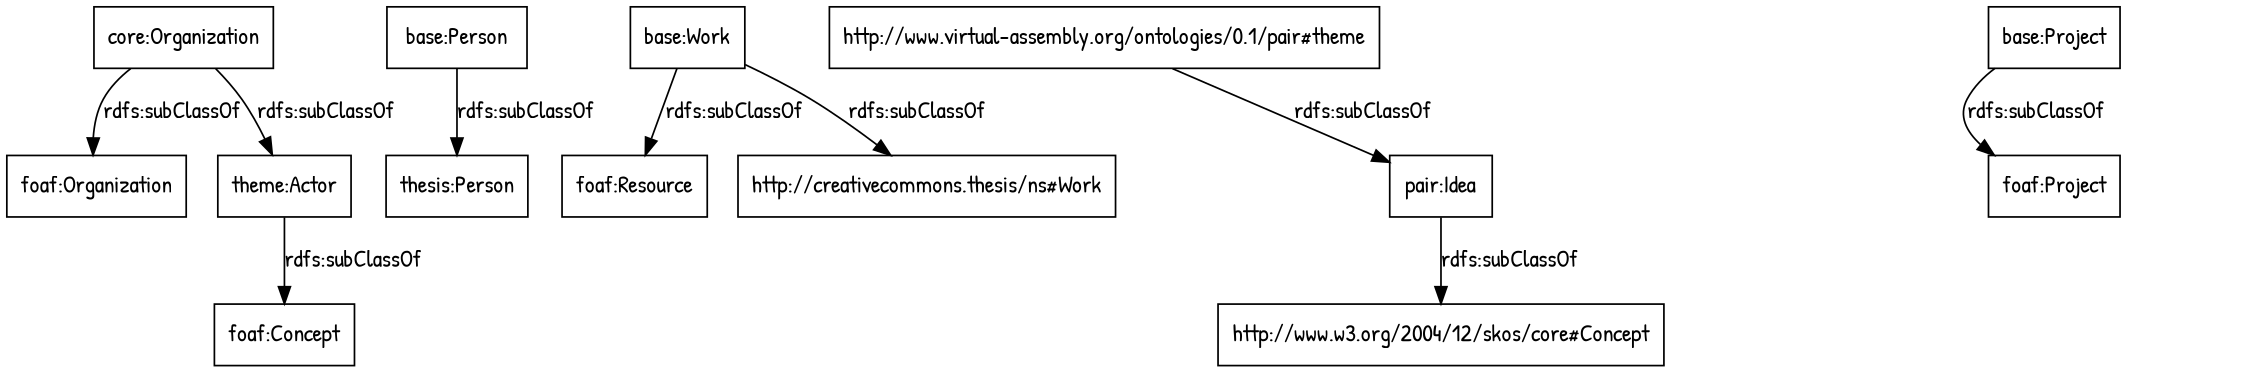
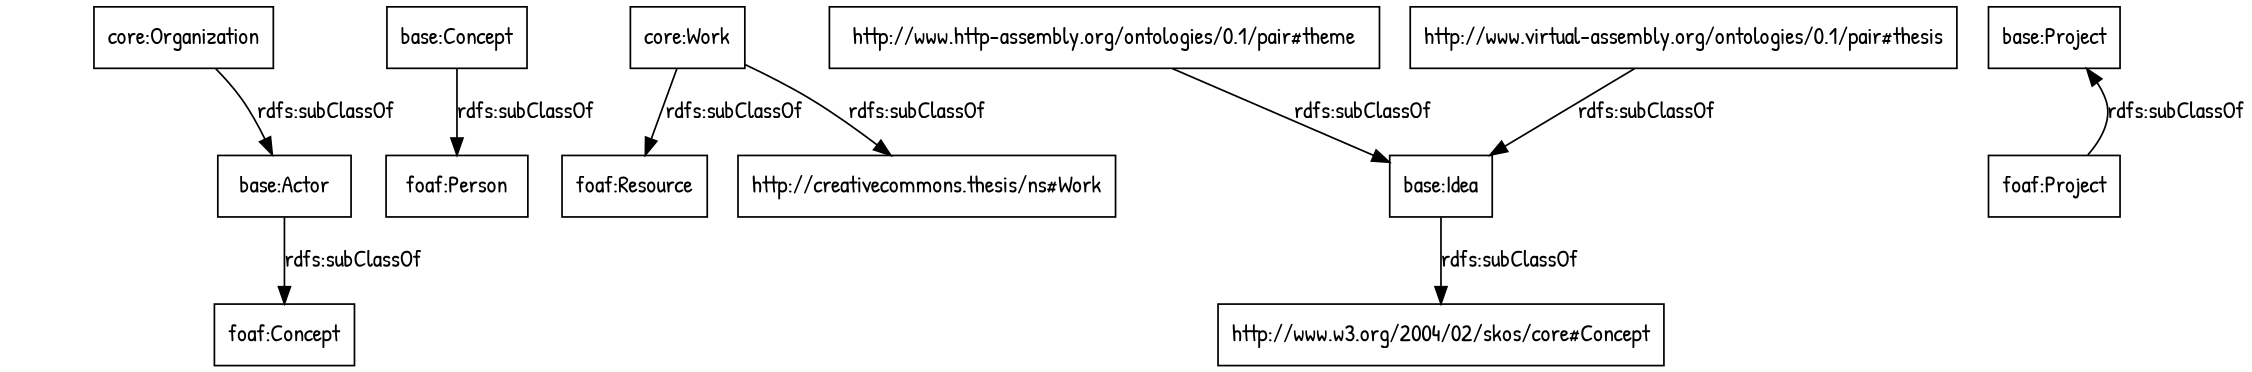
(457, 38) -> (457, 38)
(688, 38) -> (688, 38)
(1104, 38) -> (1104, 38)
none -> (1684, 38)
(1965, 104) -> (2107, 120)
(97, 186) -> none
(284, 186) -> (284, 186)
(457, 186) -> (457, 186)
(1441, 186) -> (1441, 186)
(1441, 335) -> (1441, 335)
